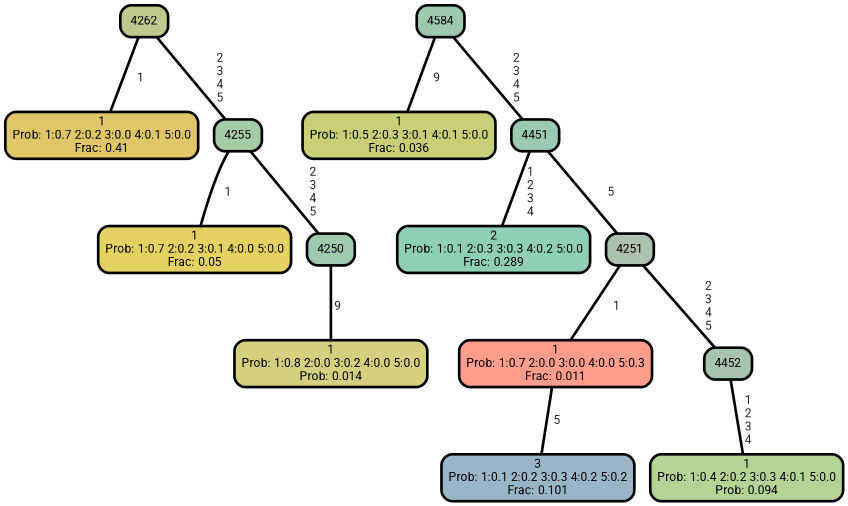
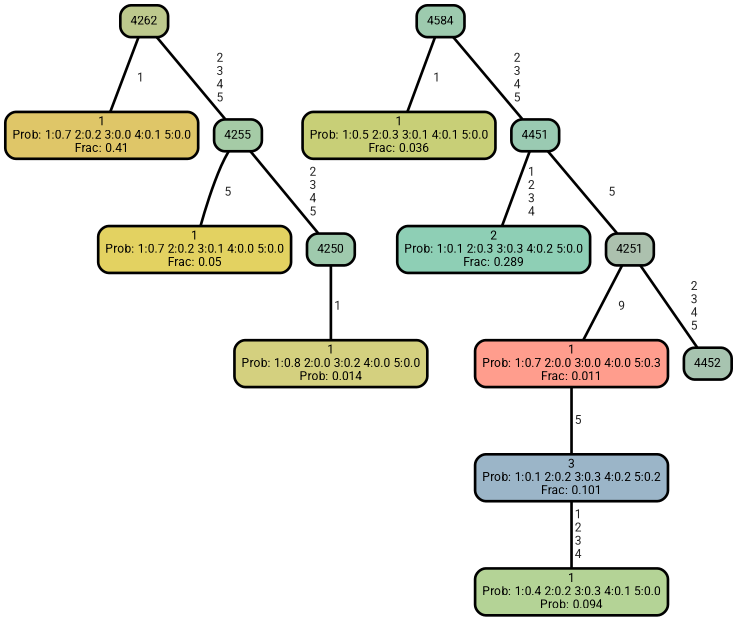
(435, 78) -> (435, 78)
(226, 192) -> (226, 192)
(336, 307) -> (336, 307)
(615, 307) -> (620, 307)
(737, 417) -> (572, 535)
